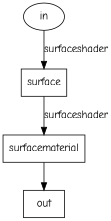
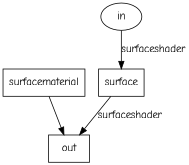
(44, 112) -> (98, 113)
